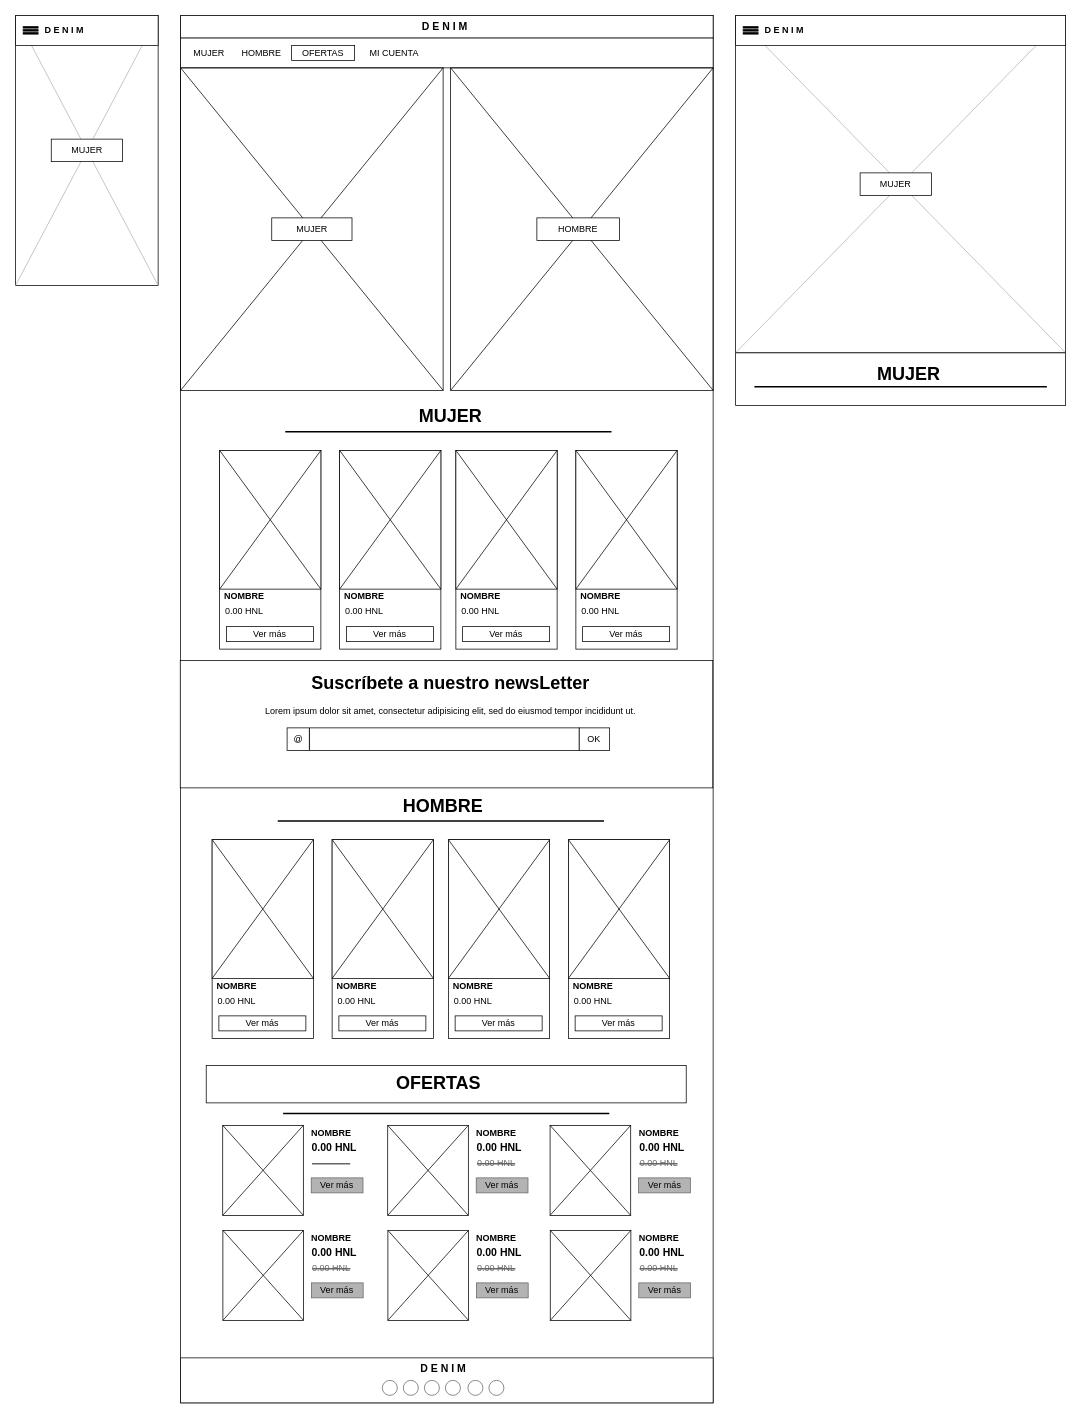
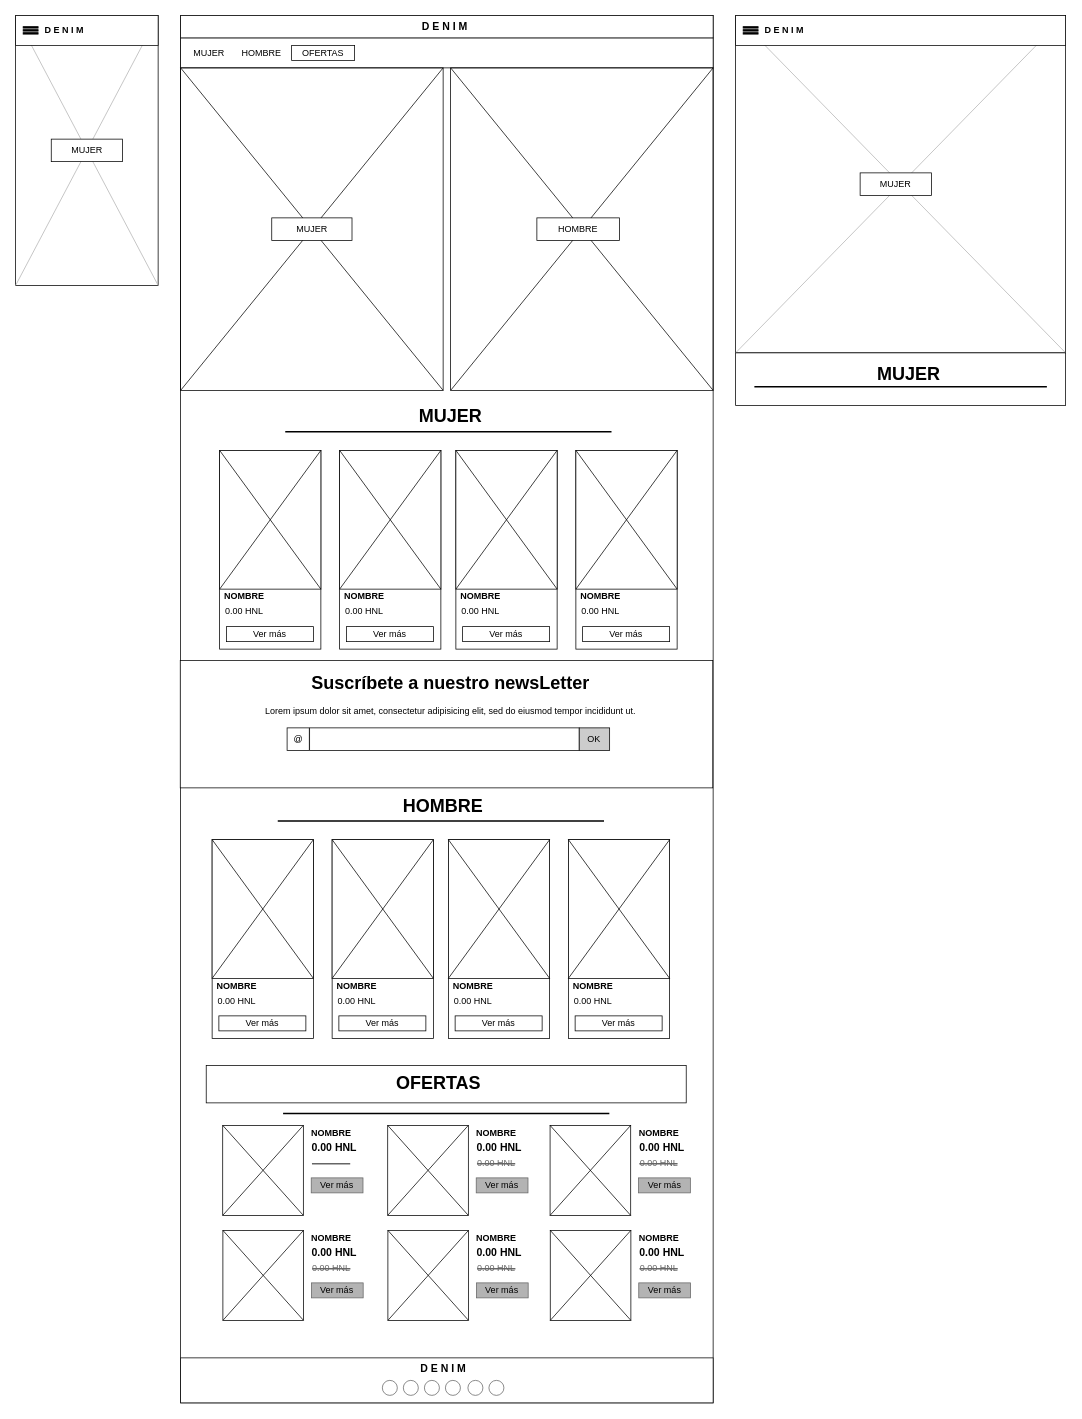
(394, 53) -> none
(594, 739) -> (594, 739)
